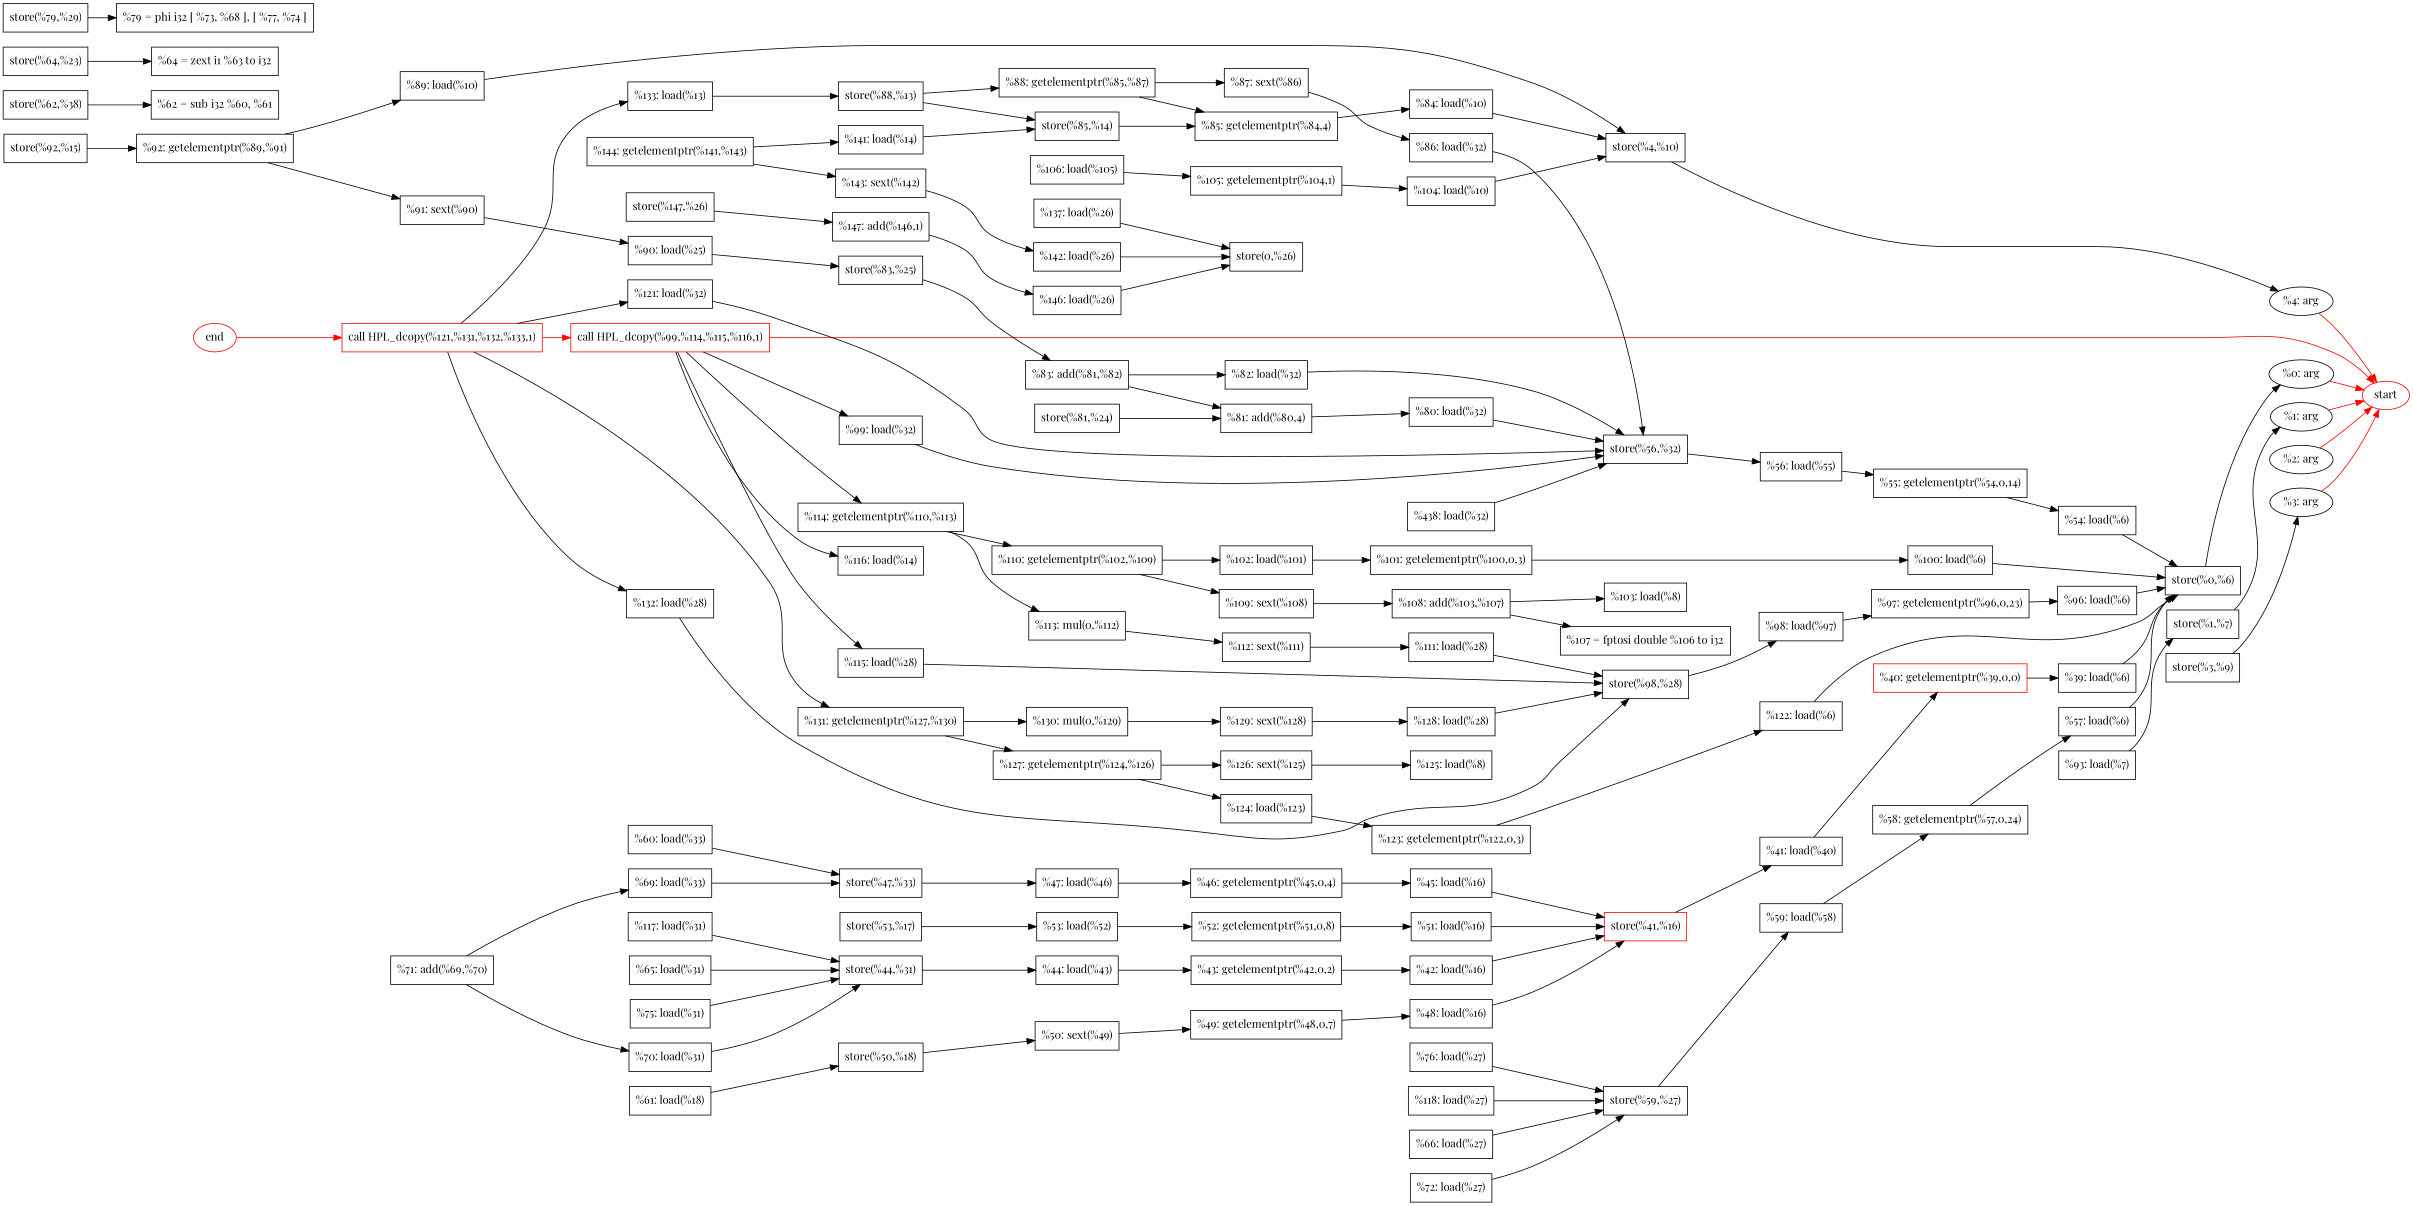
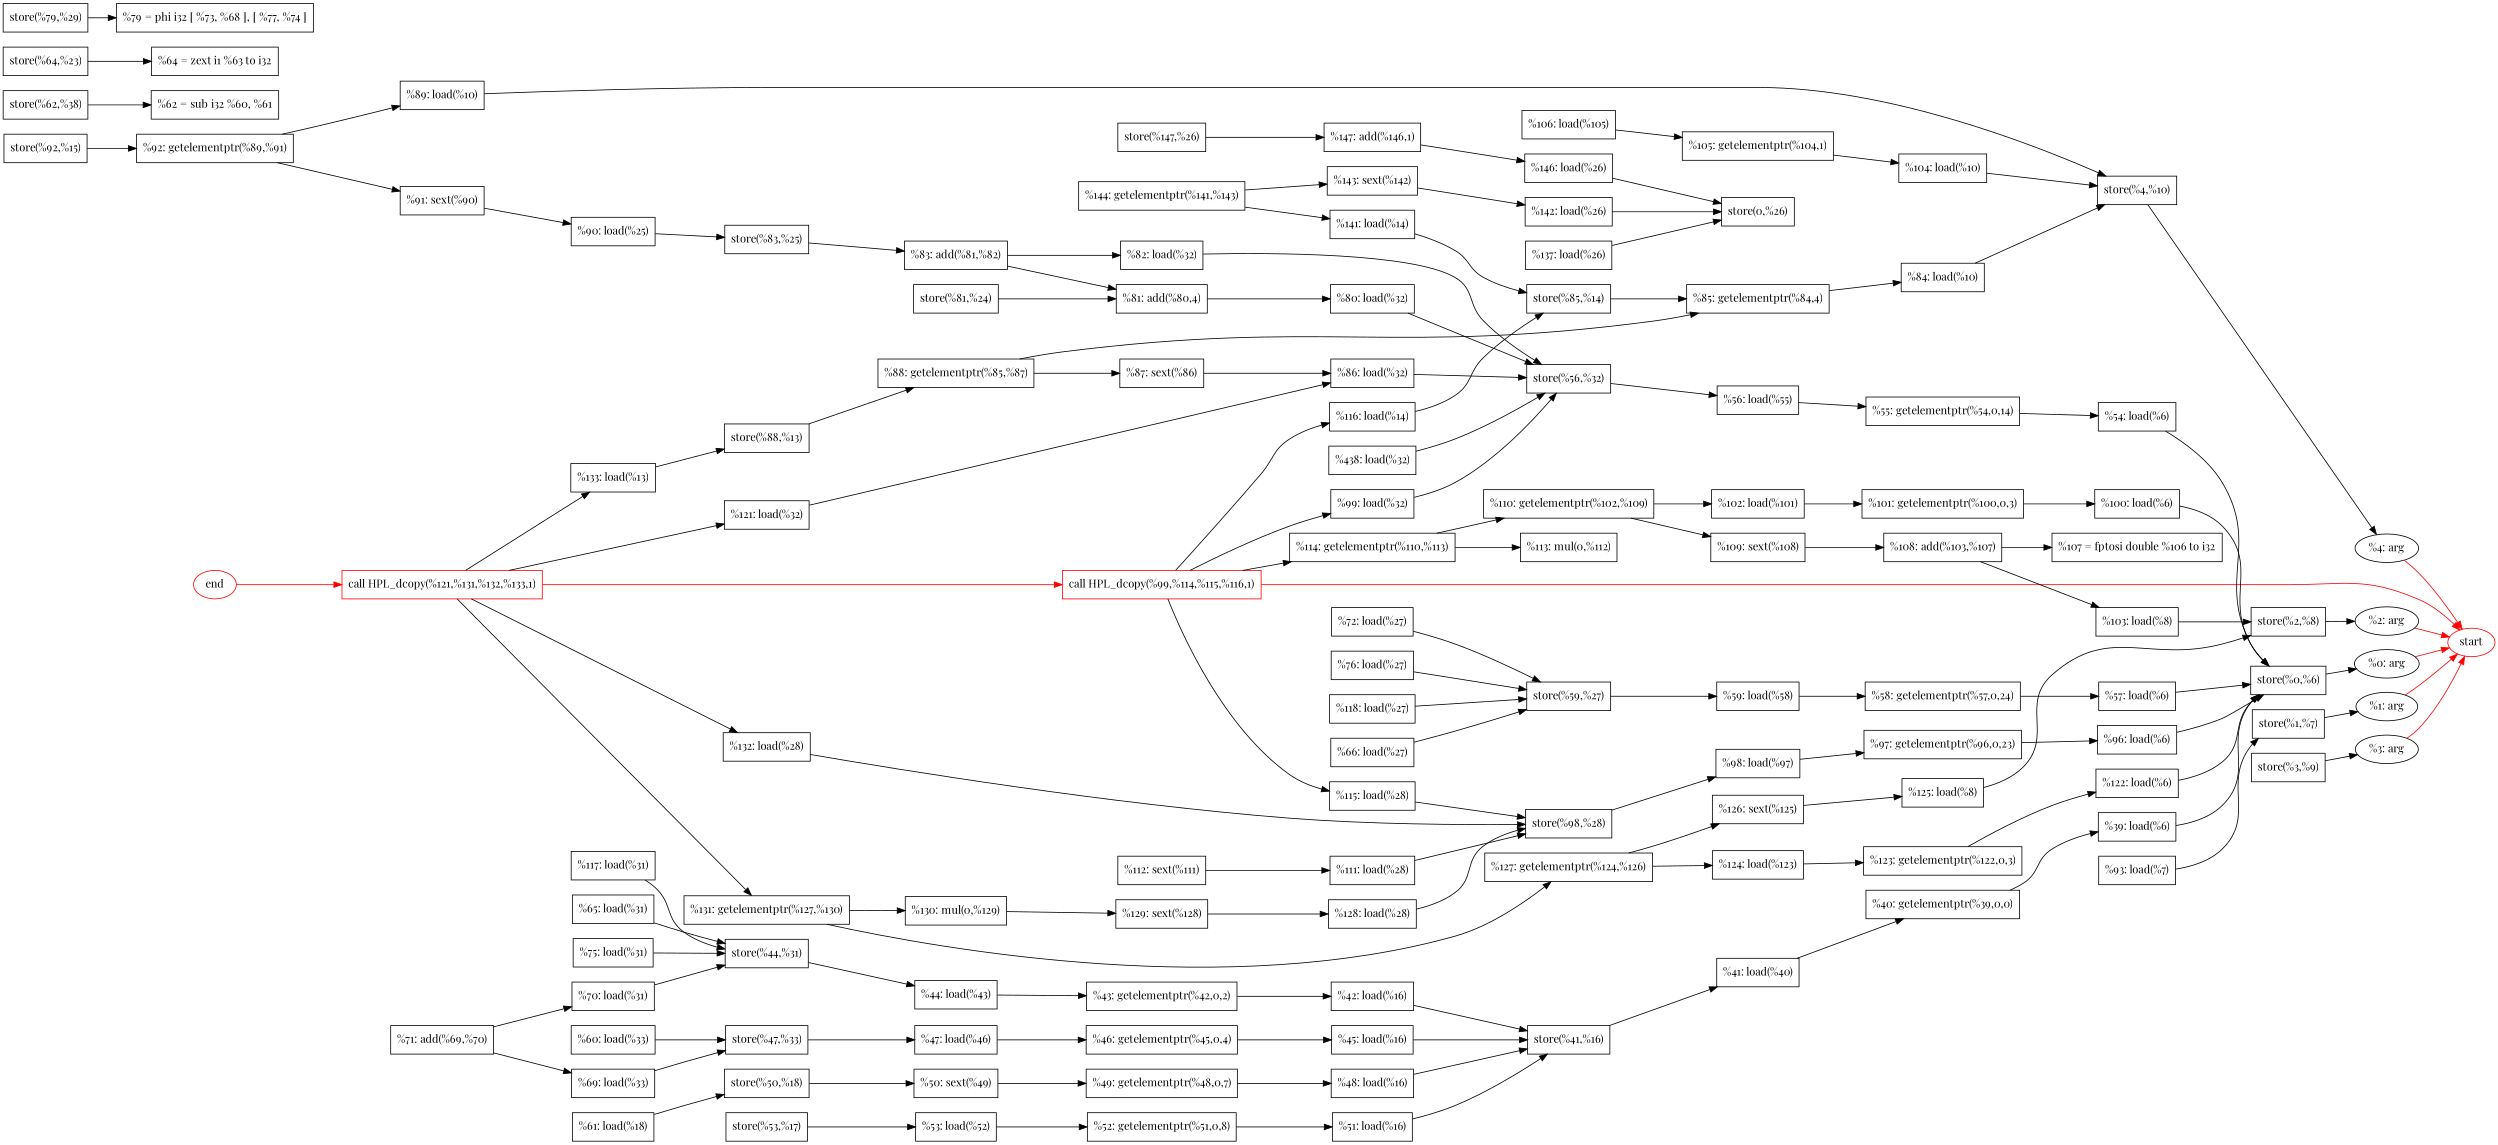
(975, 111) -> (1476, 367)
(1134, 455) -> (1066, 445)
none -> (2288, 622)
(1170, 636) -> none
(1950, 678) -> (1943, 904)
(1645, 927) -> (1569, 1040)
